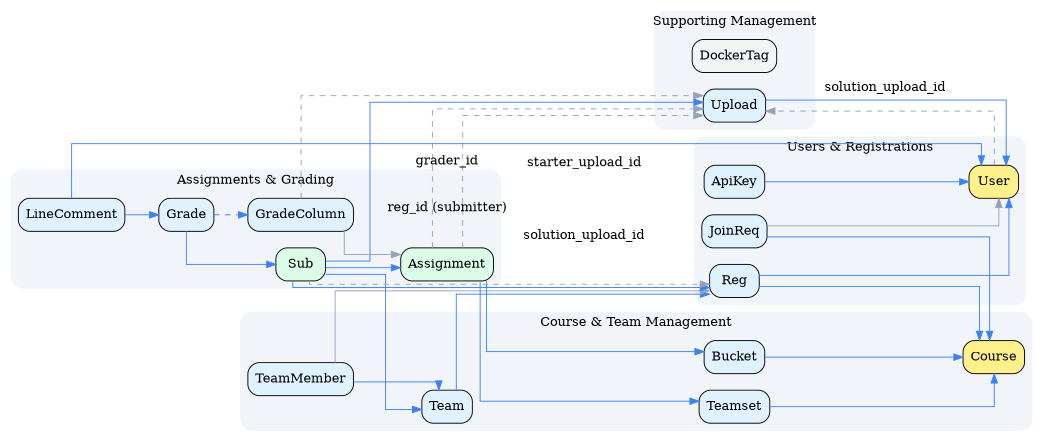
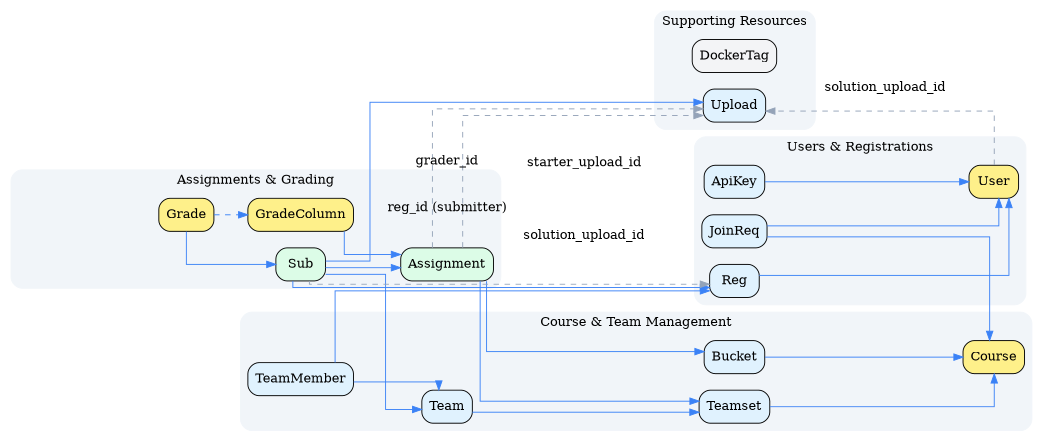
(735, 22) -> (735, 22)
(446, 96) -> none
(914, 100) -> none
(72, 215) -> none
(186, 215) -> (186, 215)
(301, 215) -> (301, 215)
(892, 226) -> (892, 226)
(356, 254) -> (356, 254)
(892, 286) -> none
(482, 291) -> (482, 291)
(456, 297) -> (581, 412)
